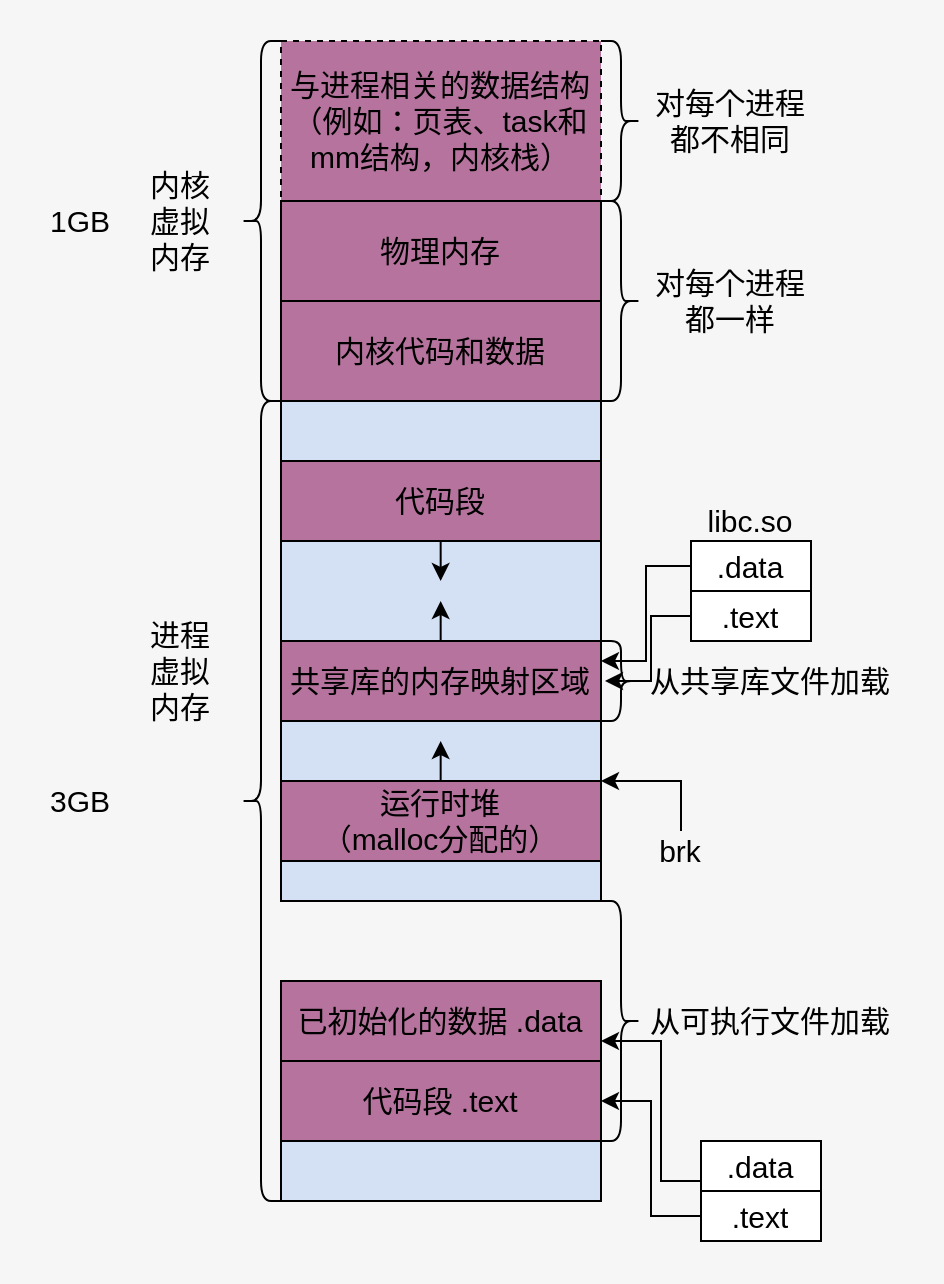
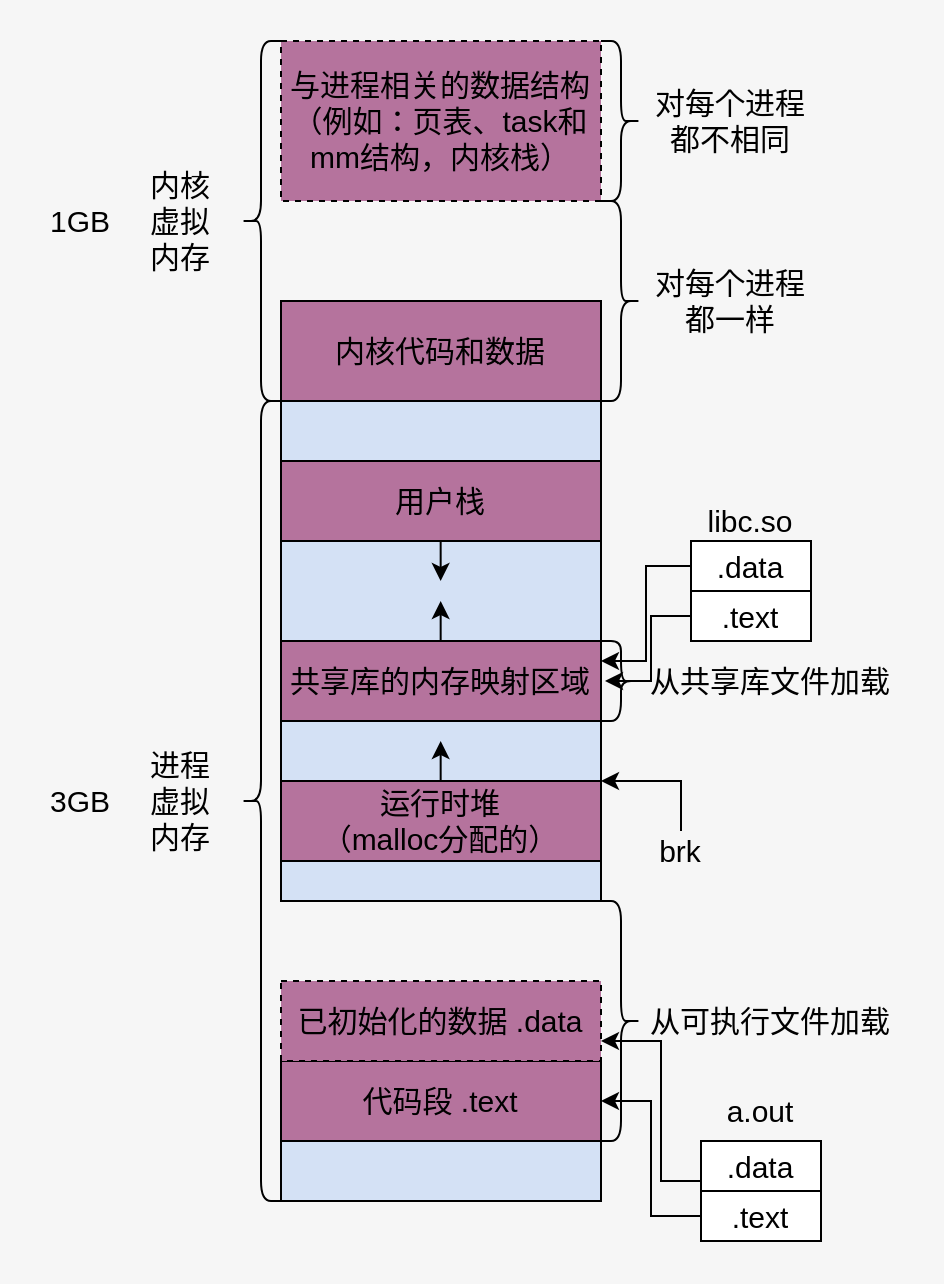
(441, 251) -> none
(441, 501) -> (441, 501)
(181, 671) -> (181, 801)
(441, 1021) -> (441, 1021)
none -> (761, 1111)
